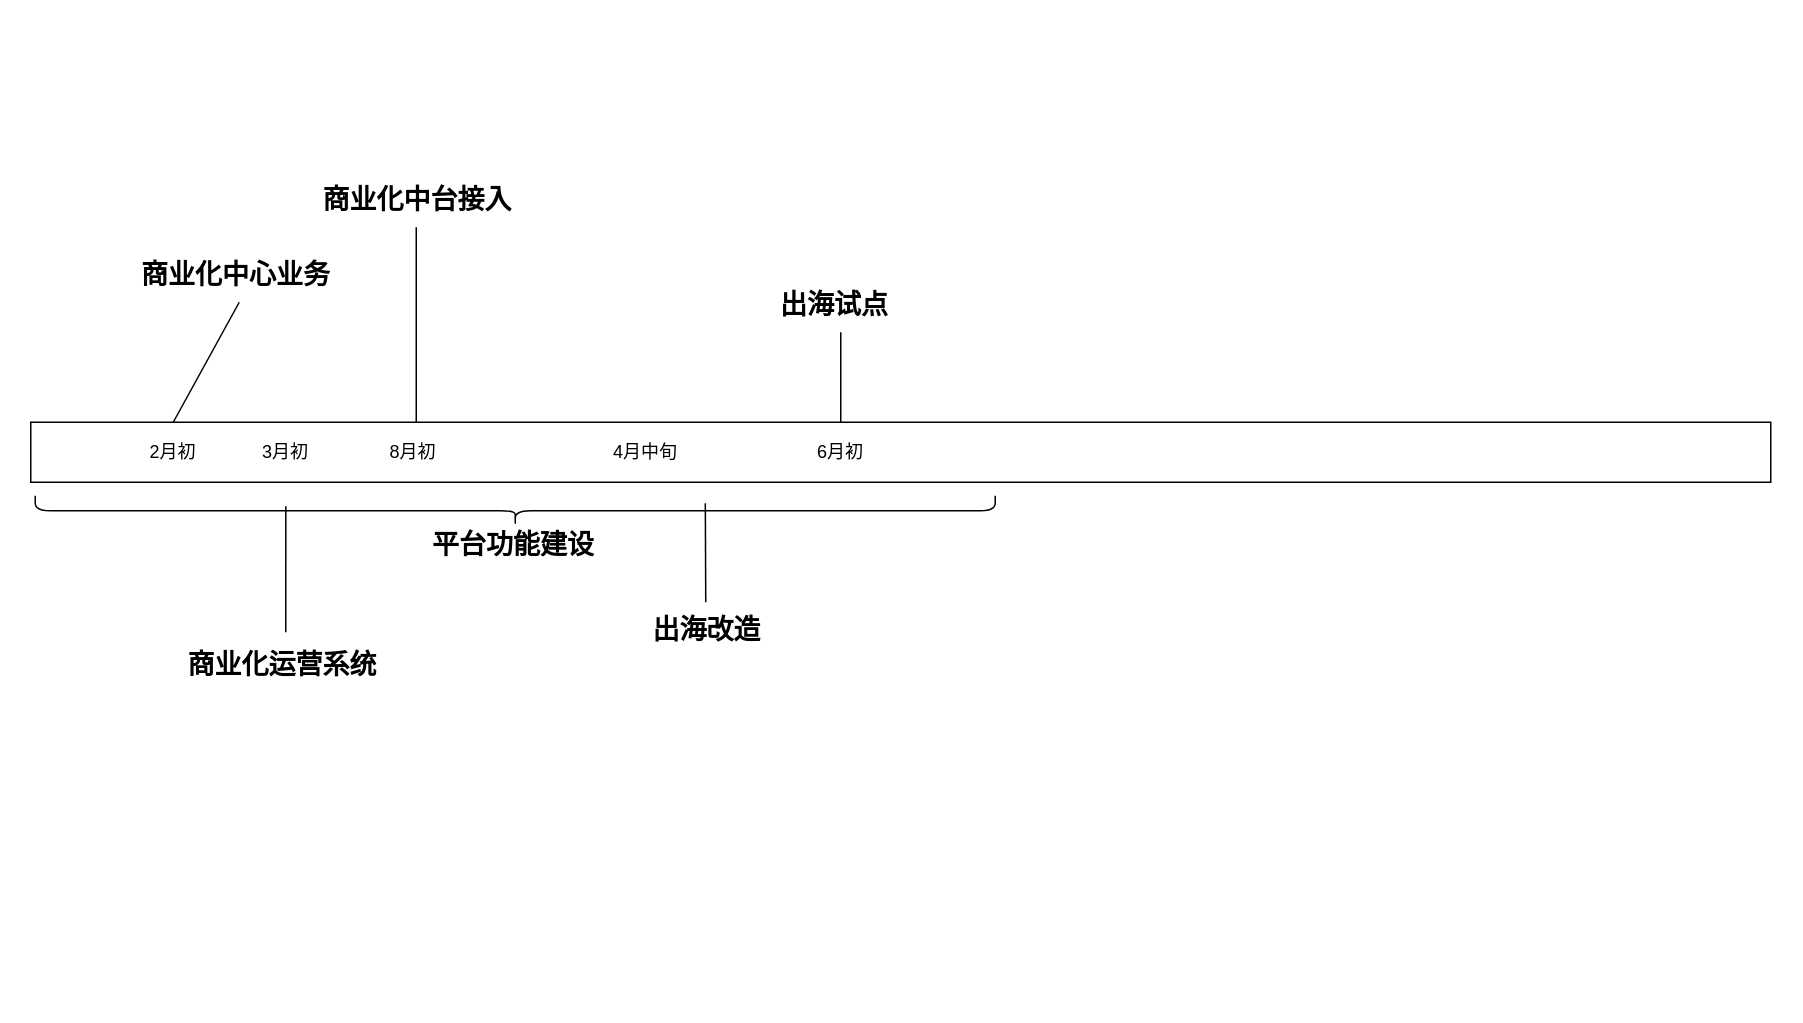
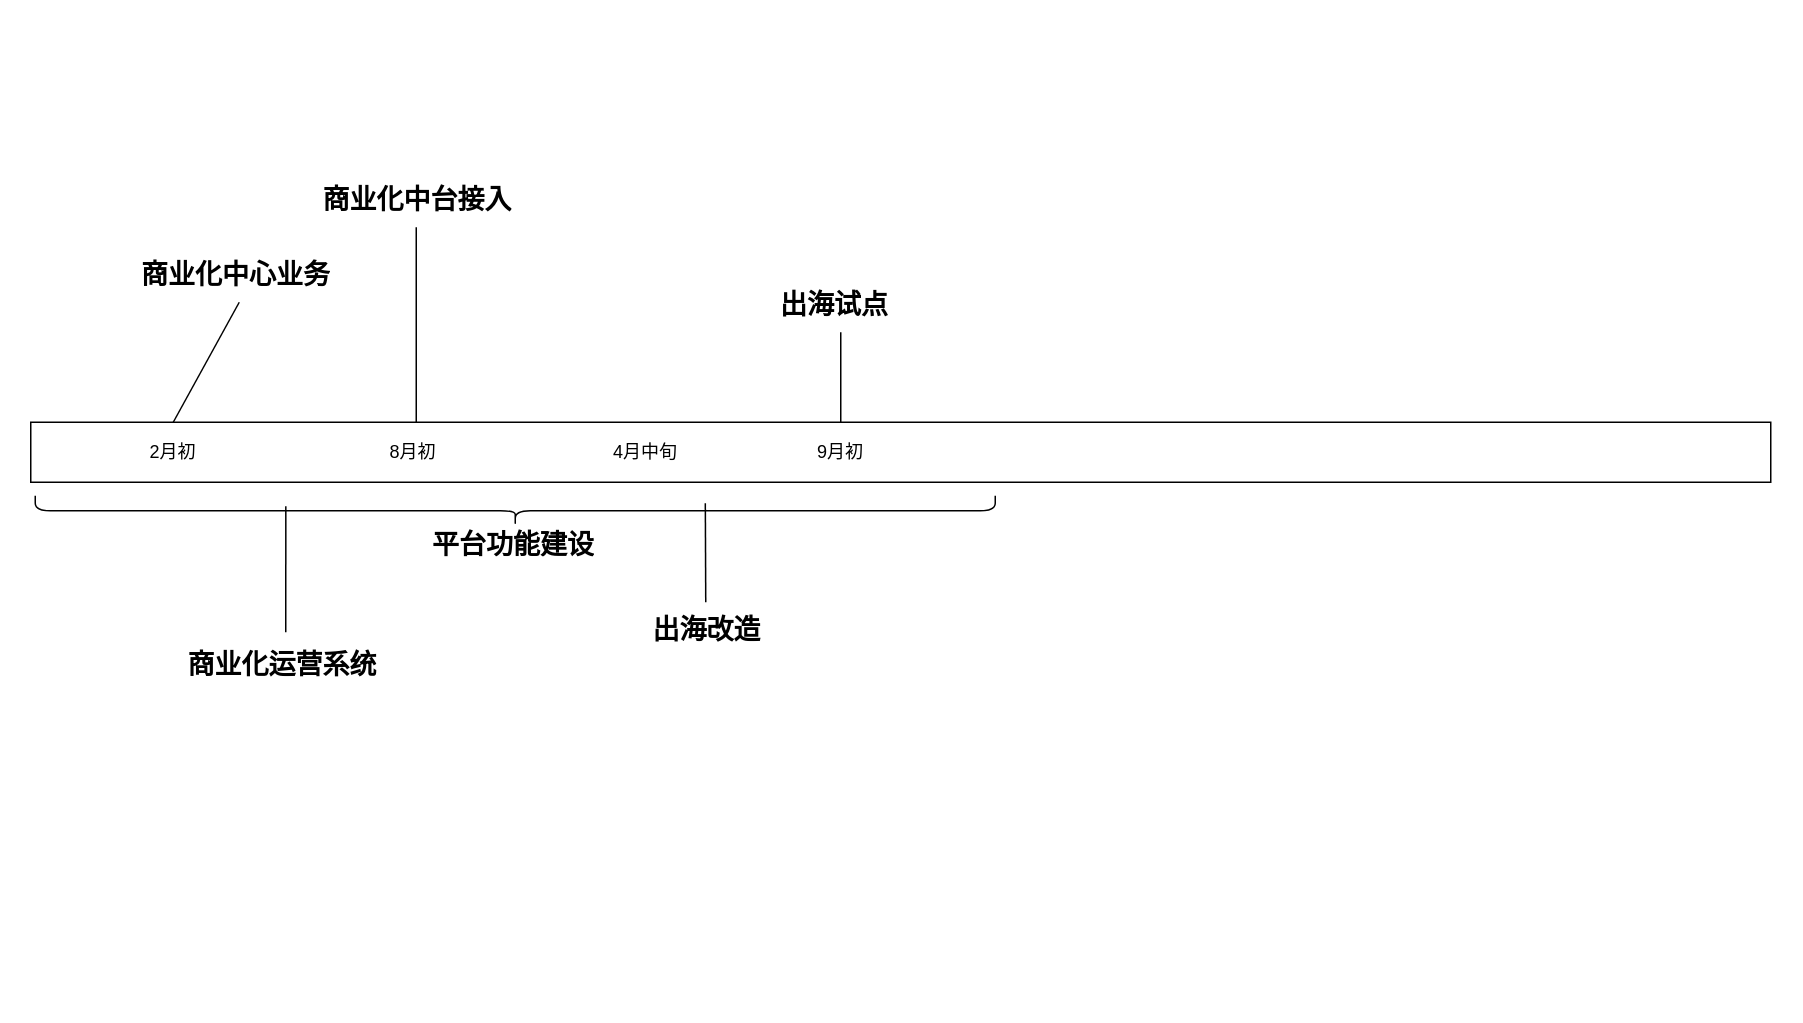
(286, 452) -> none
(841, 452) -> (841, 452)
